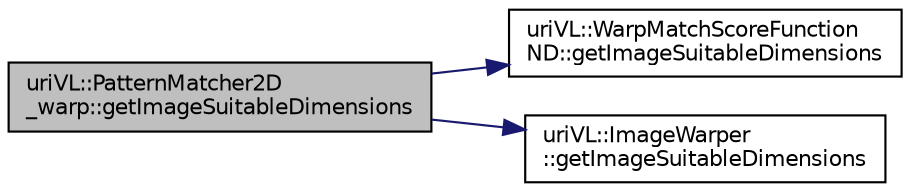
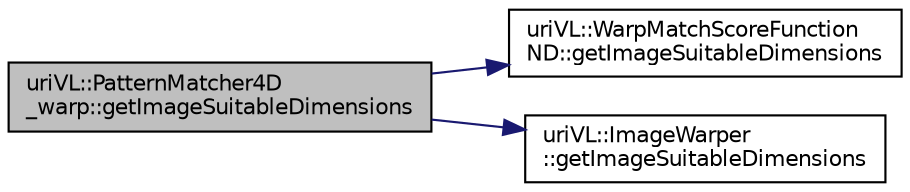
(220, 97) -> (220, 97)
